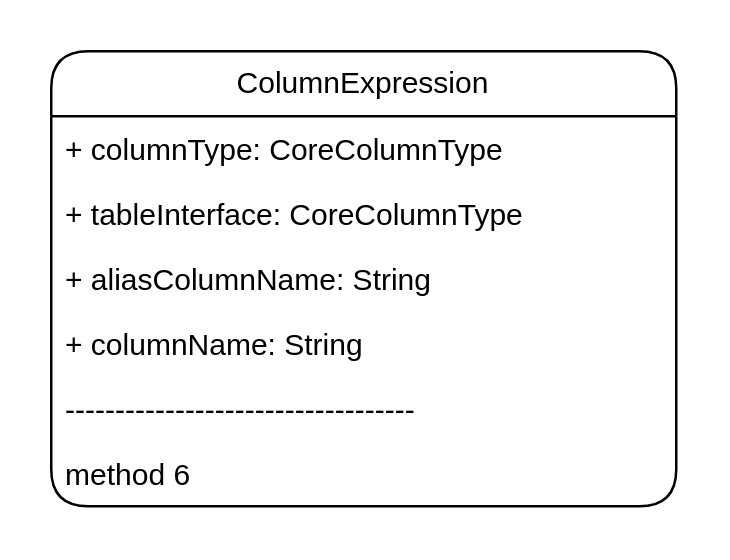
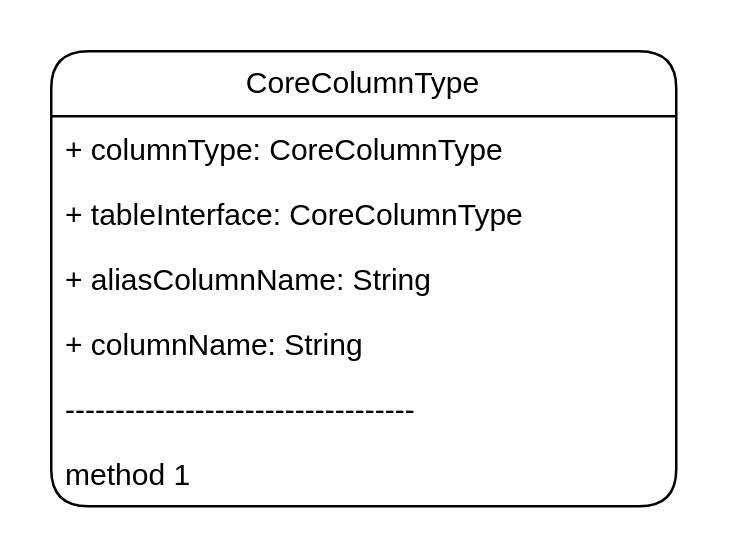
(364, 84) -> (364, 84)
(130, 477) -> (130, 477)
